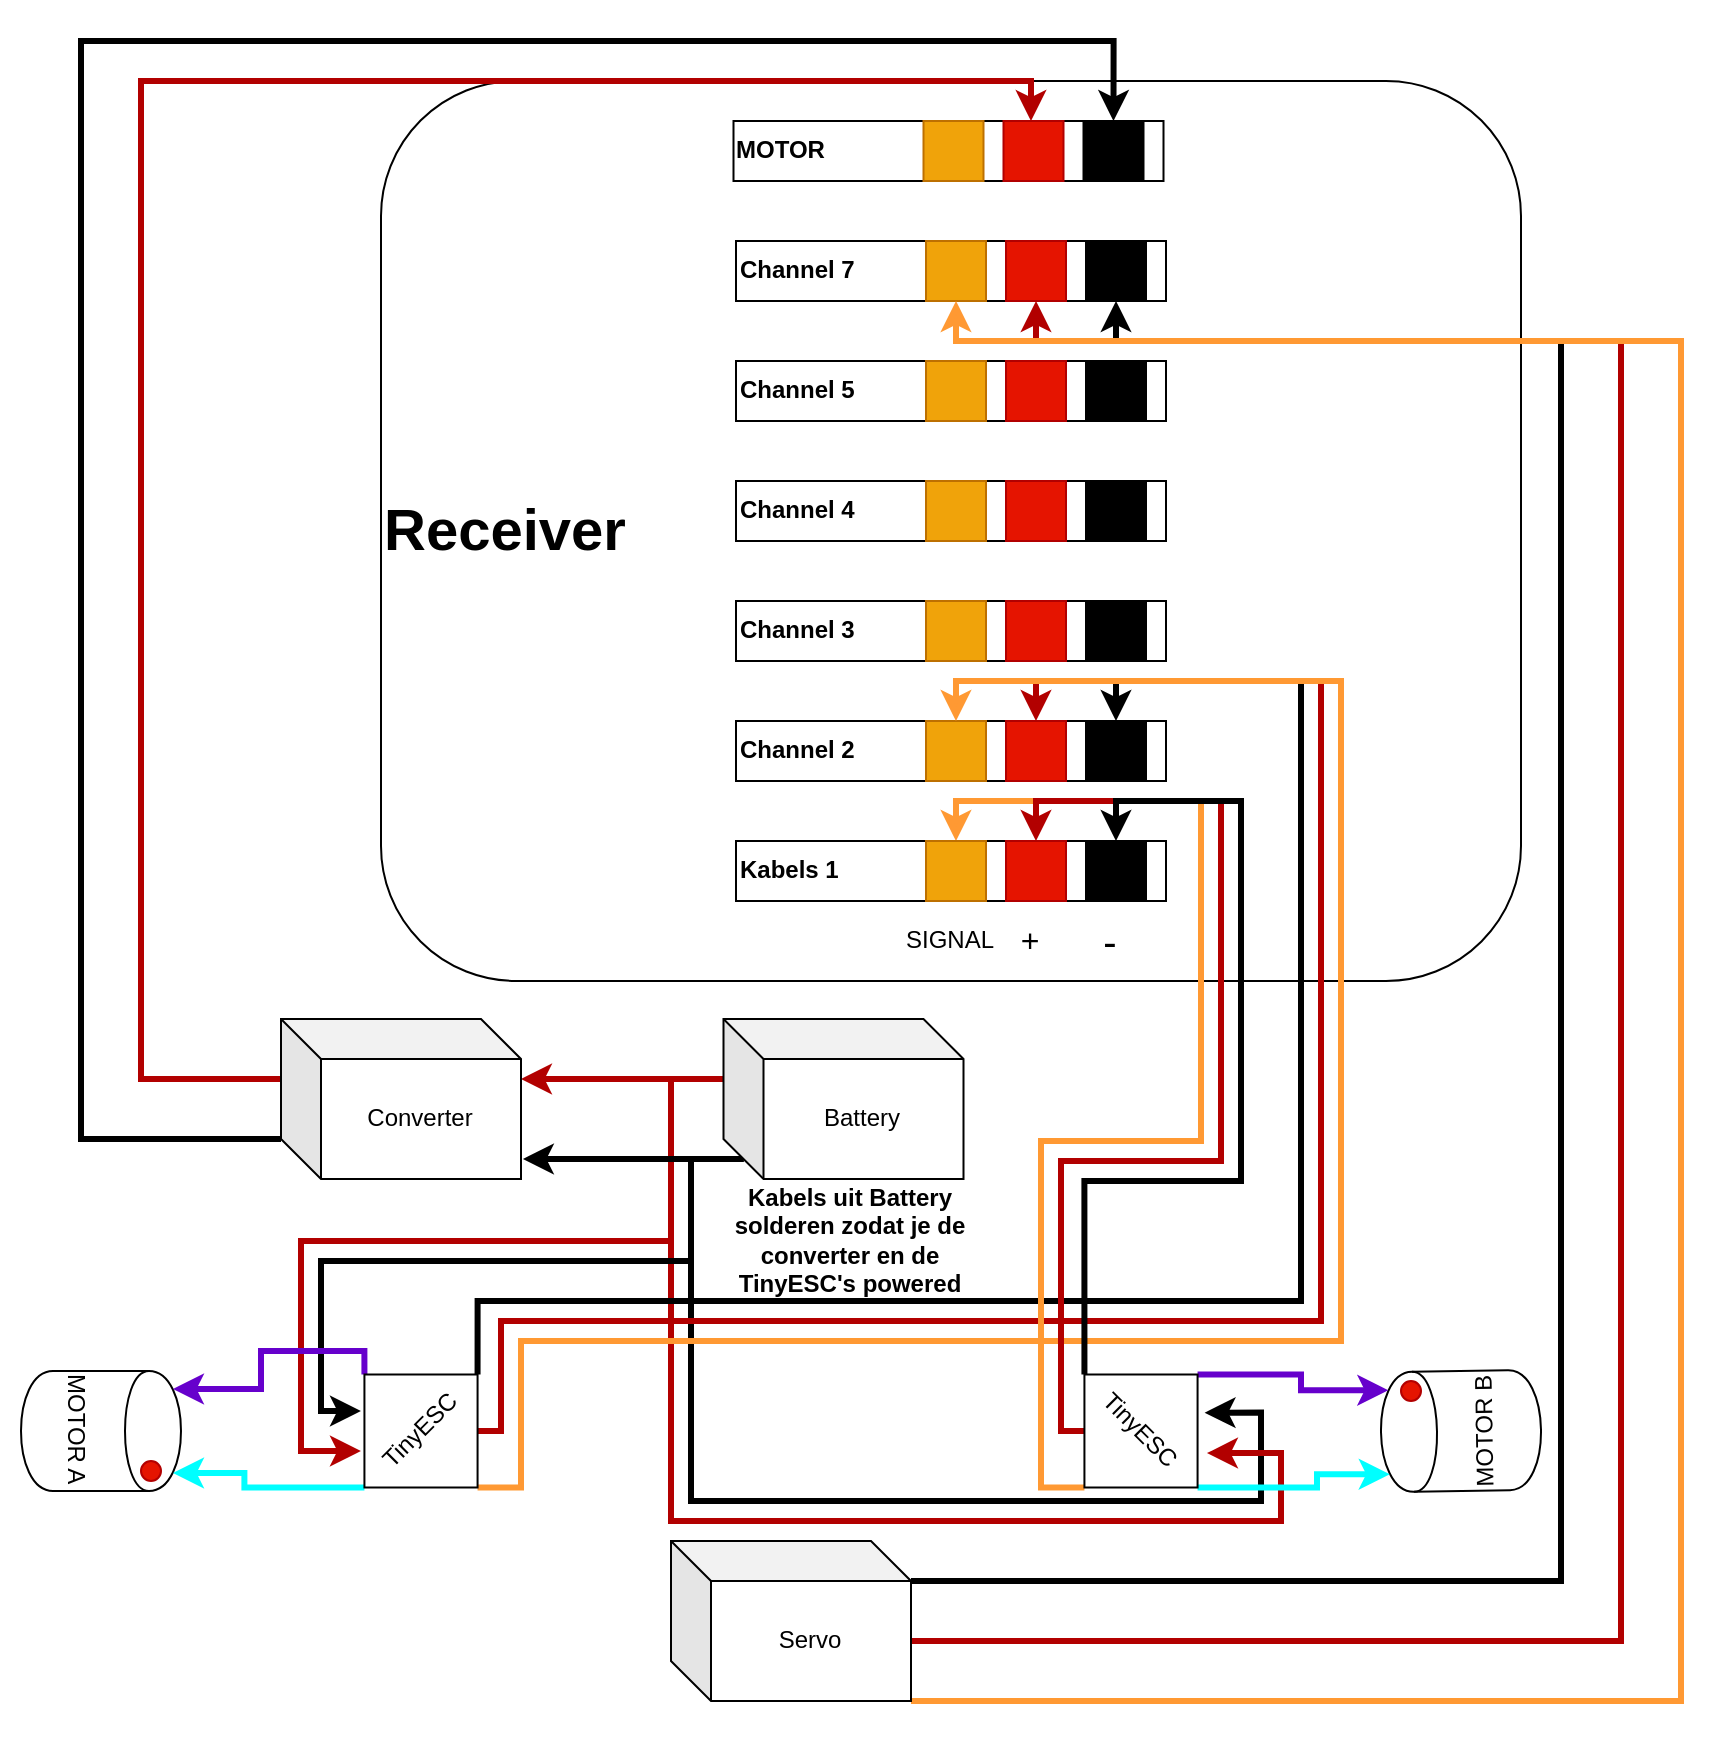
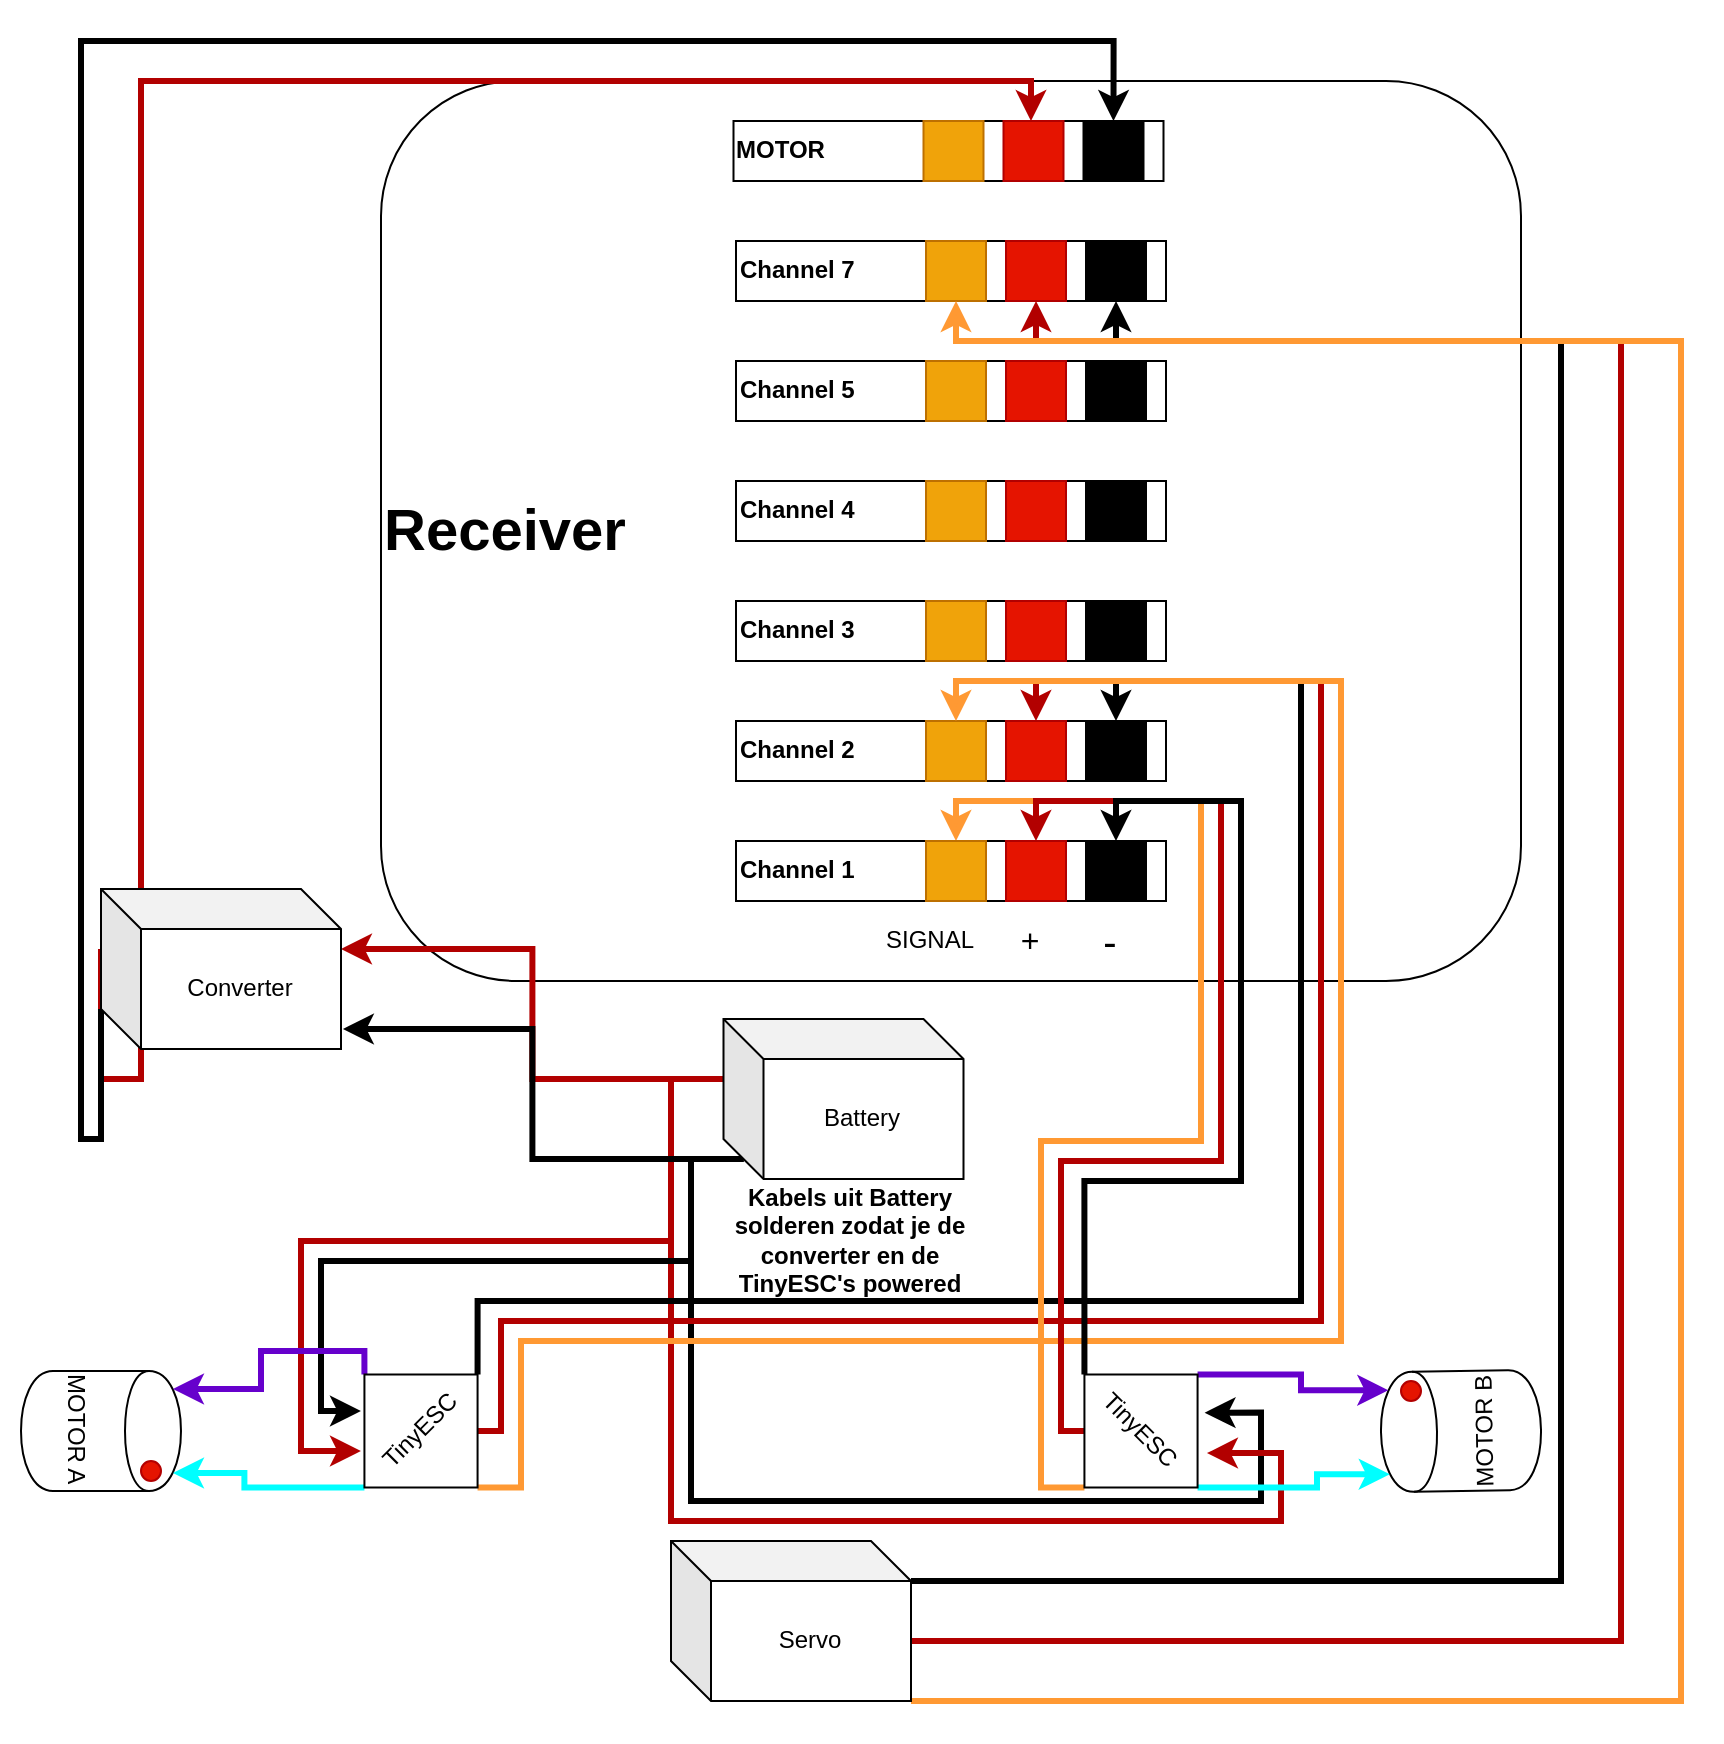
(789, 871) -> (795, 871)
(951, 941) -> (931, 941)
(401, 1099) -> (221, 969)
